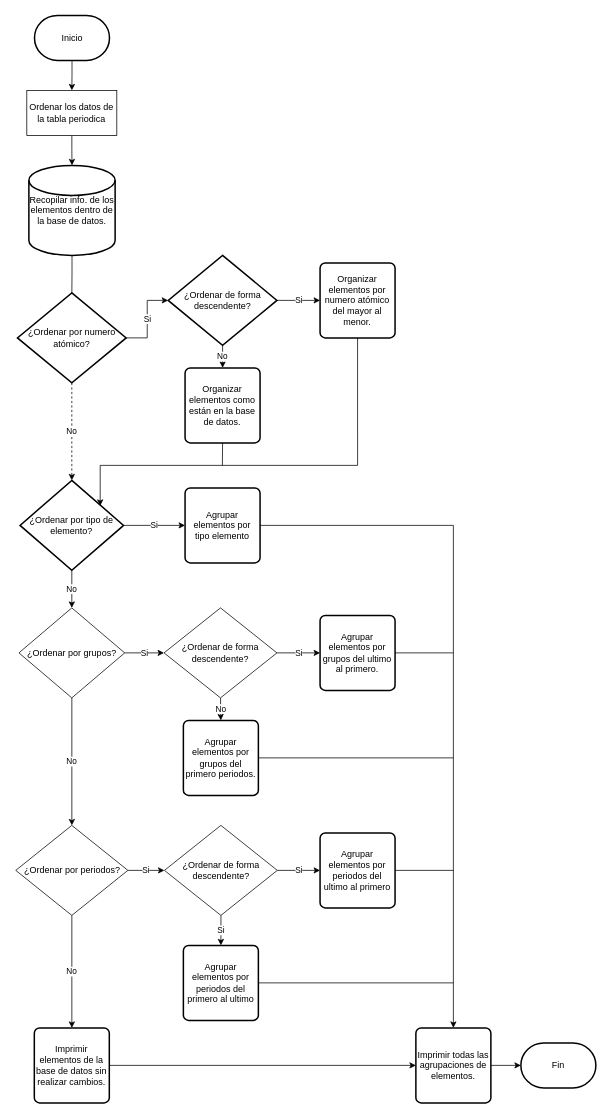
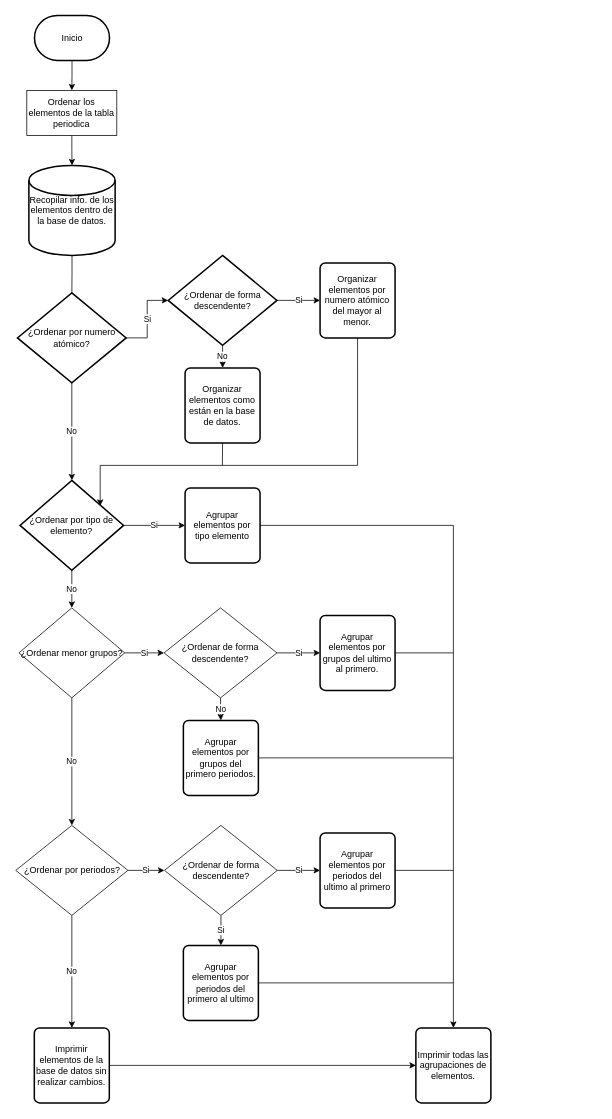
(72, 113) -> (72, 113)
(72, 405) -> (72, 405)
(72, 653) -> (72, 653)
(503, 1065) -> none
(558, 1065) -> none
